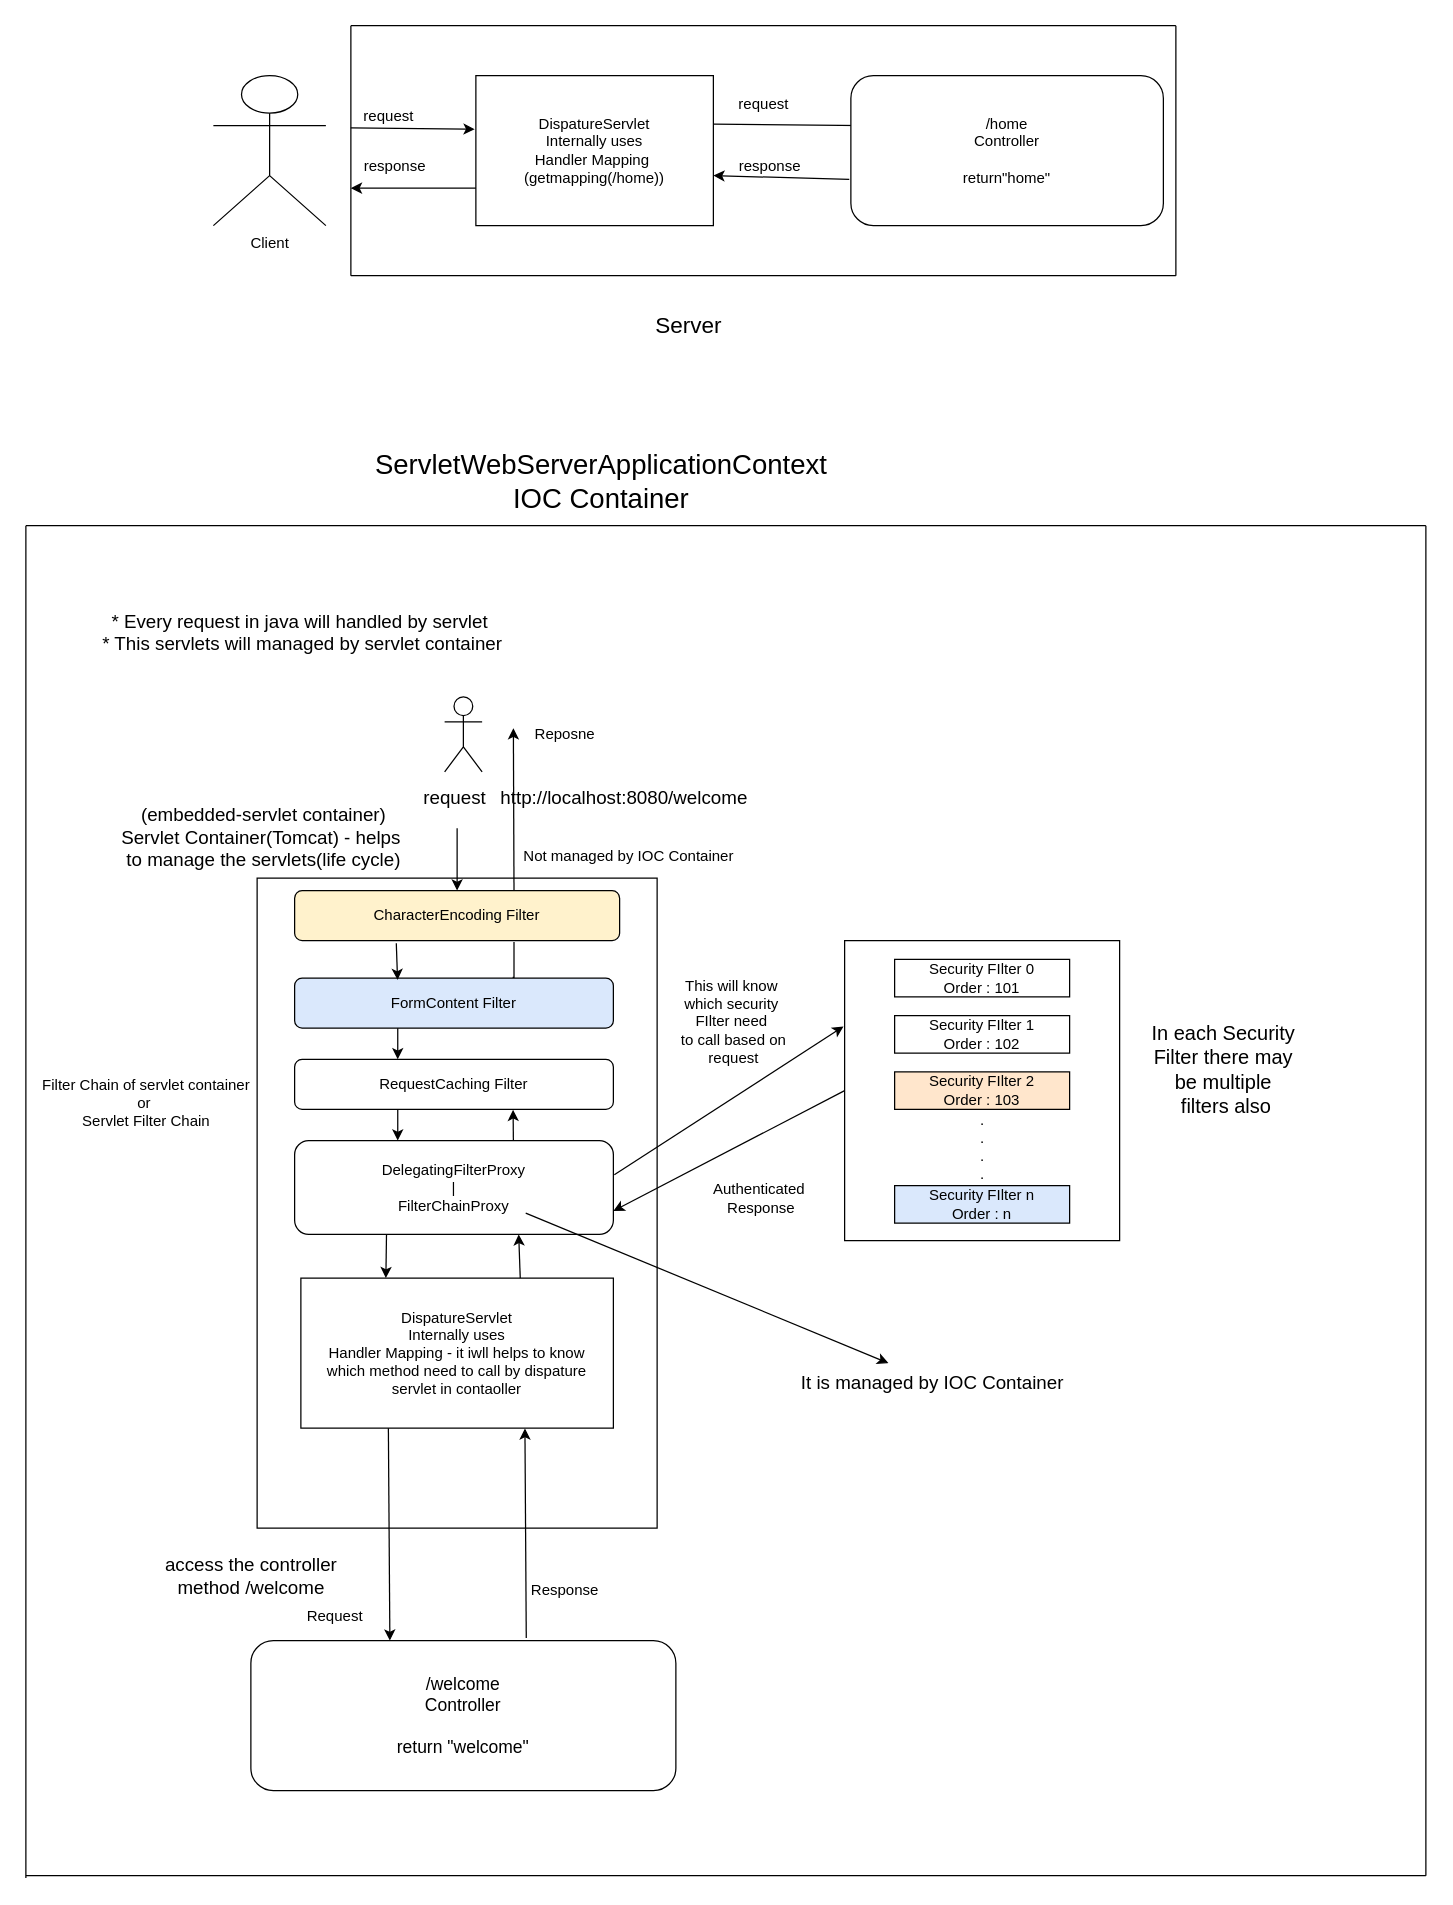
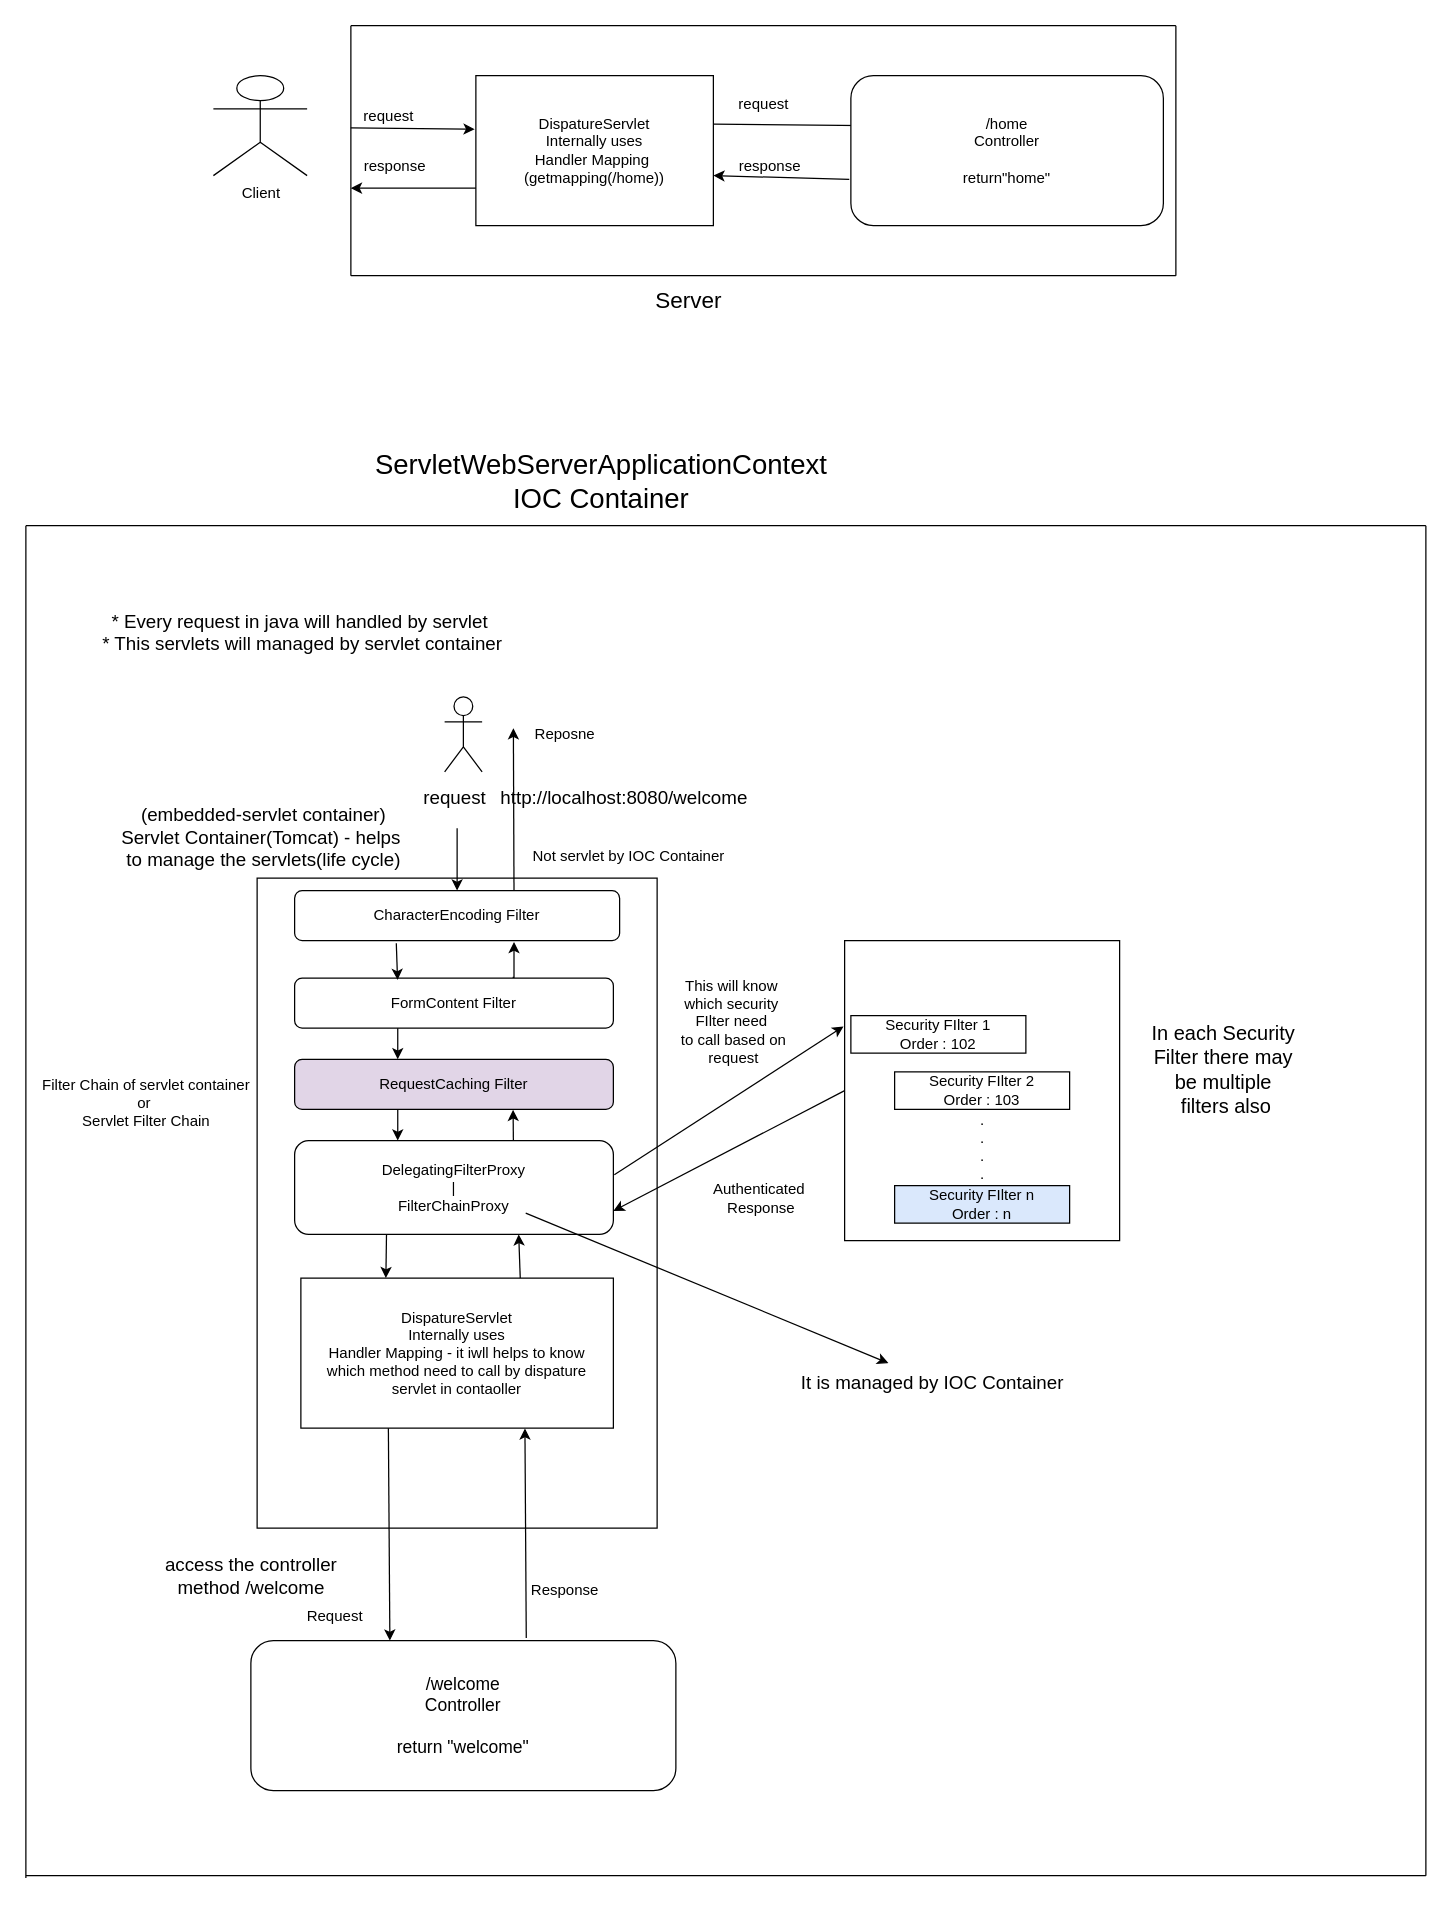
(269, 151) -> (260, 126)
(688, 326) -> (688, 301)
(629, 857) -> (629, 857)
(457, 916) -> (457, 916)
(514, 948) -> (514, 952)
(982, 978) -> none
(454, 1003) -> (454, 1003)
(982, 1034) -> (938, 1034)
(454, 1084) -> (454, 1084)
(982, 1091) -> (982, 1091)
